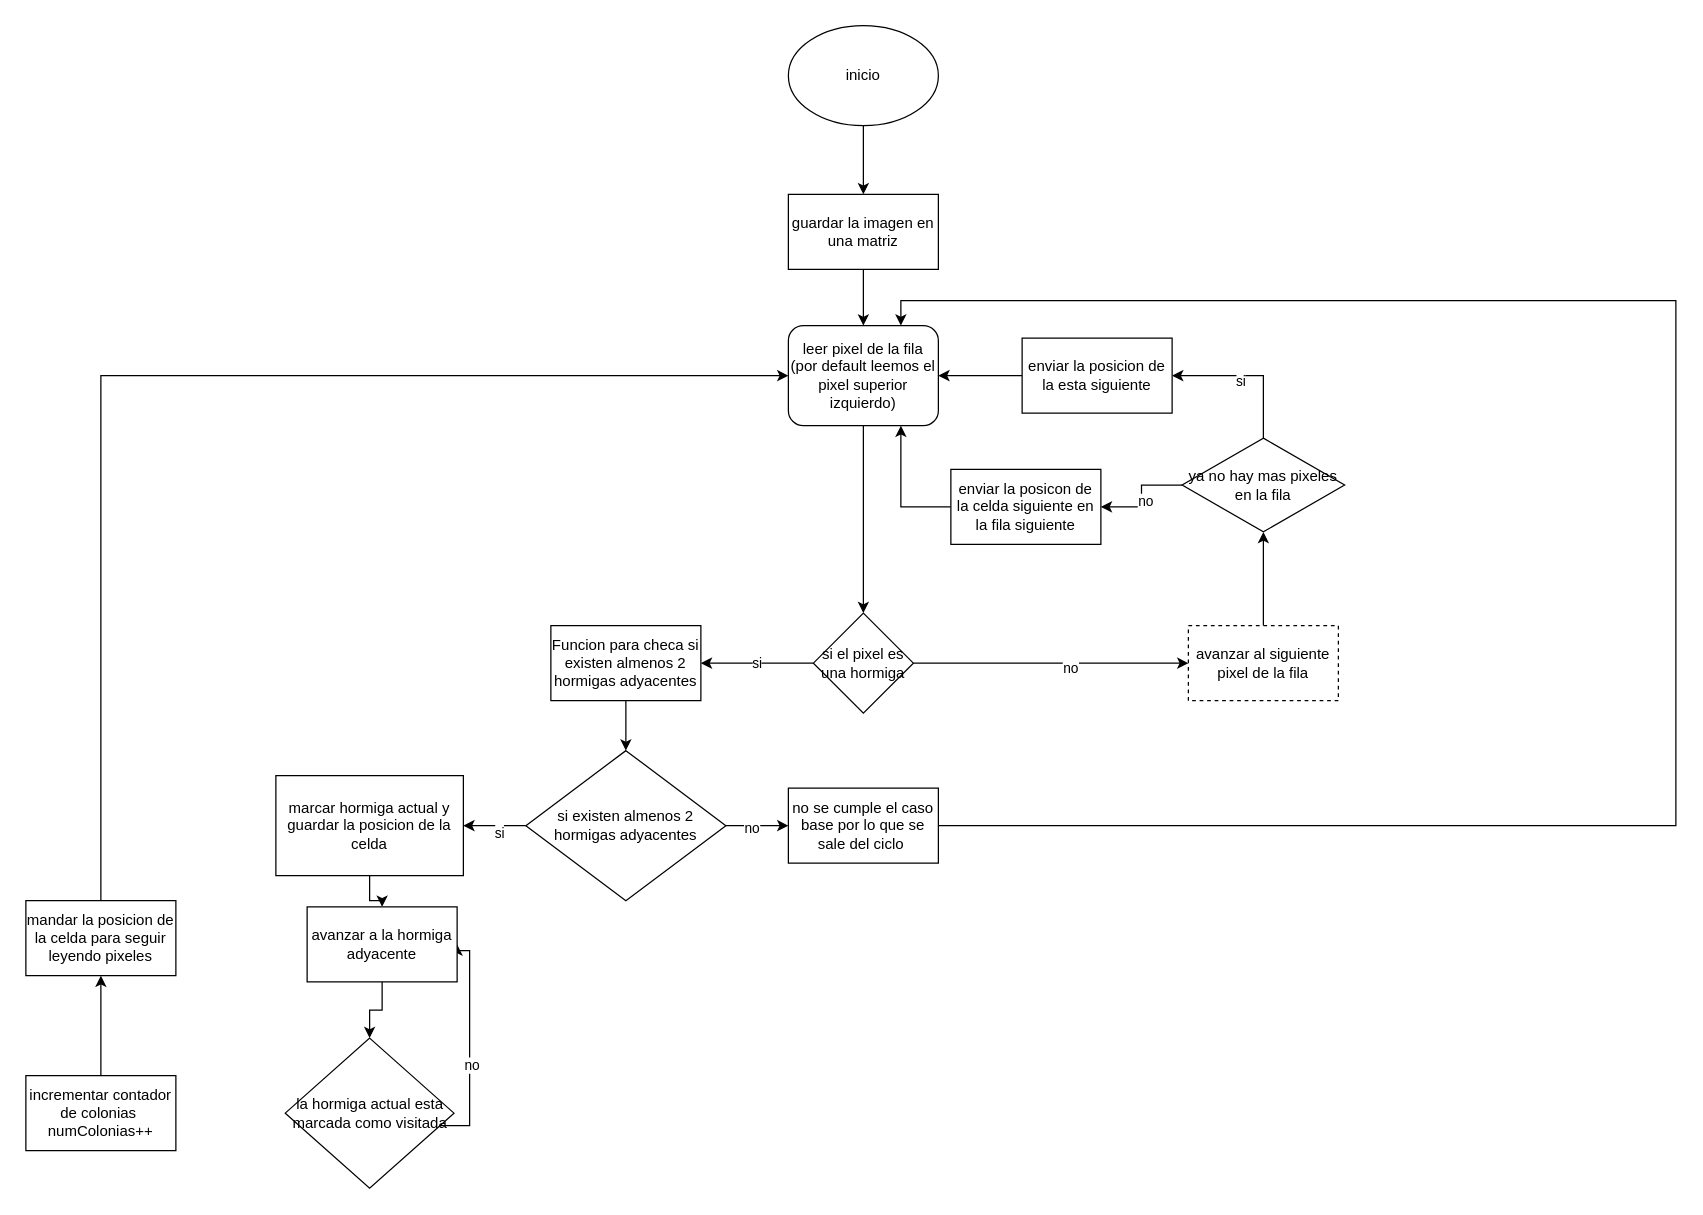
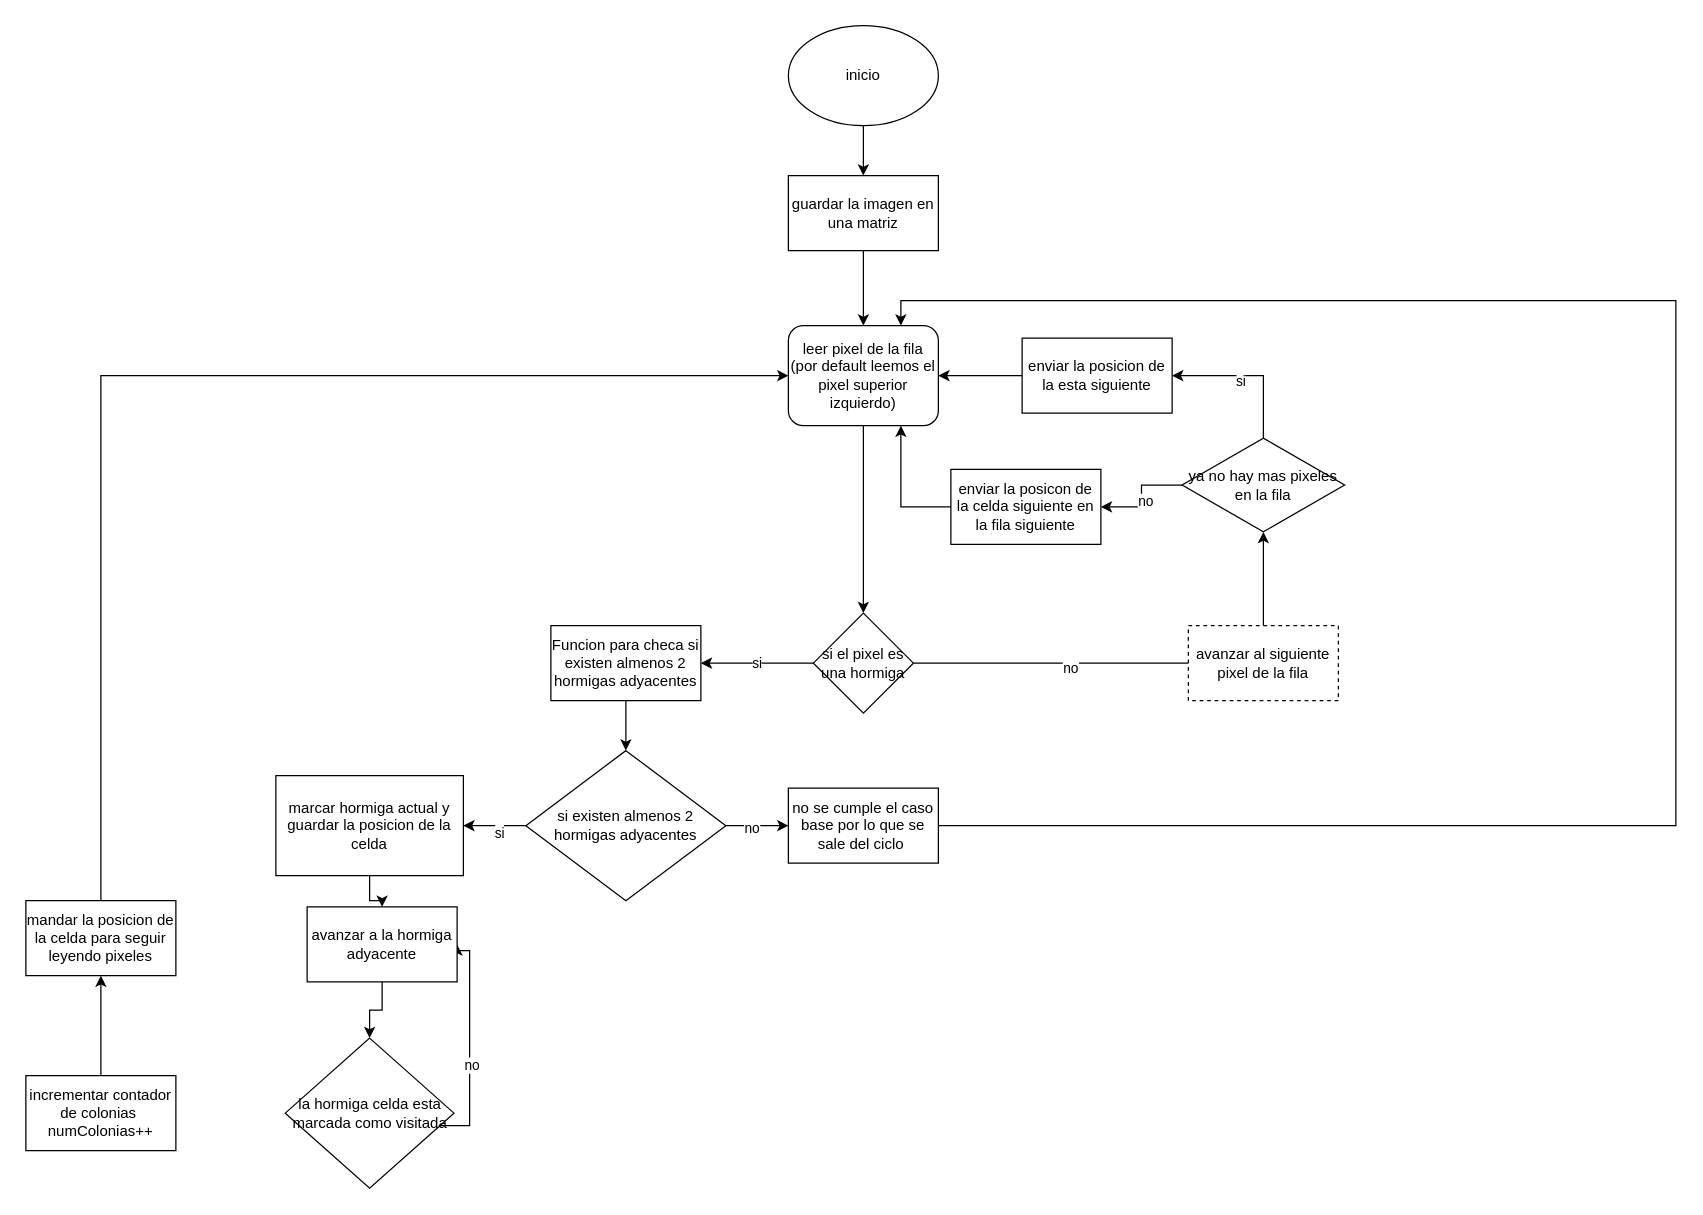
(863, 232) -> (863, 213)
(1178, 663) -> (1182, 663)
(370, 1113) -> (370, 1113)
